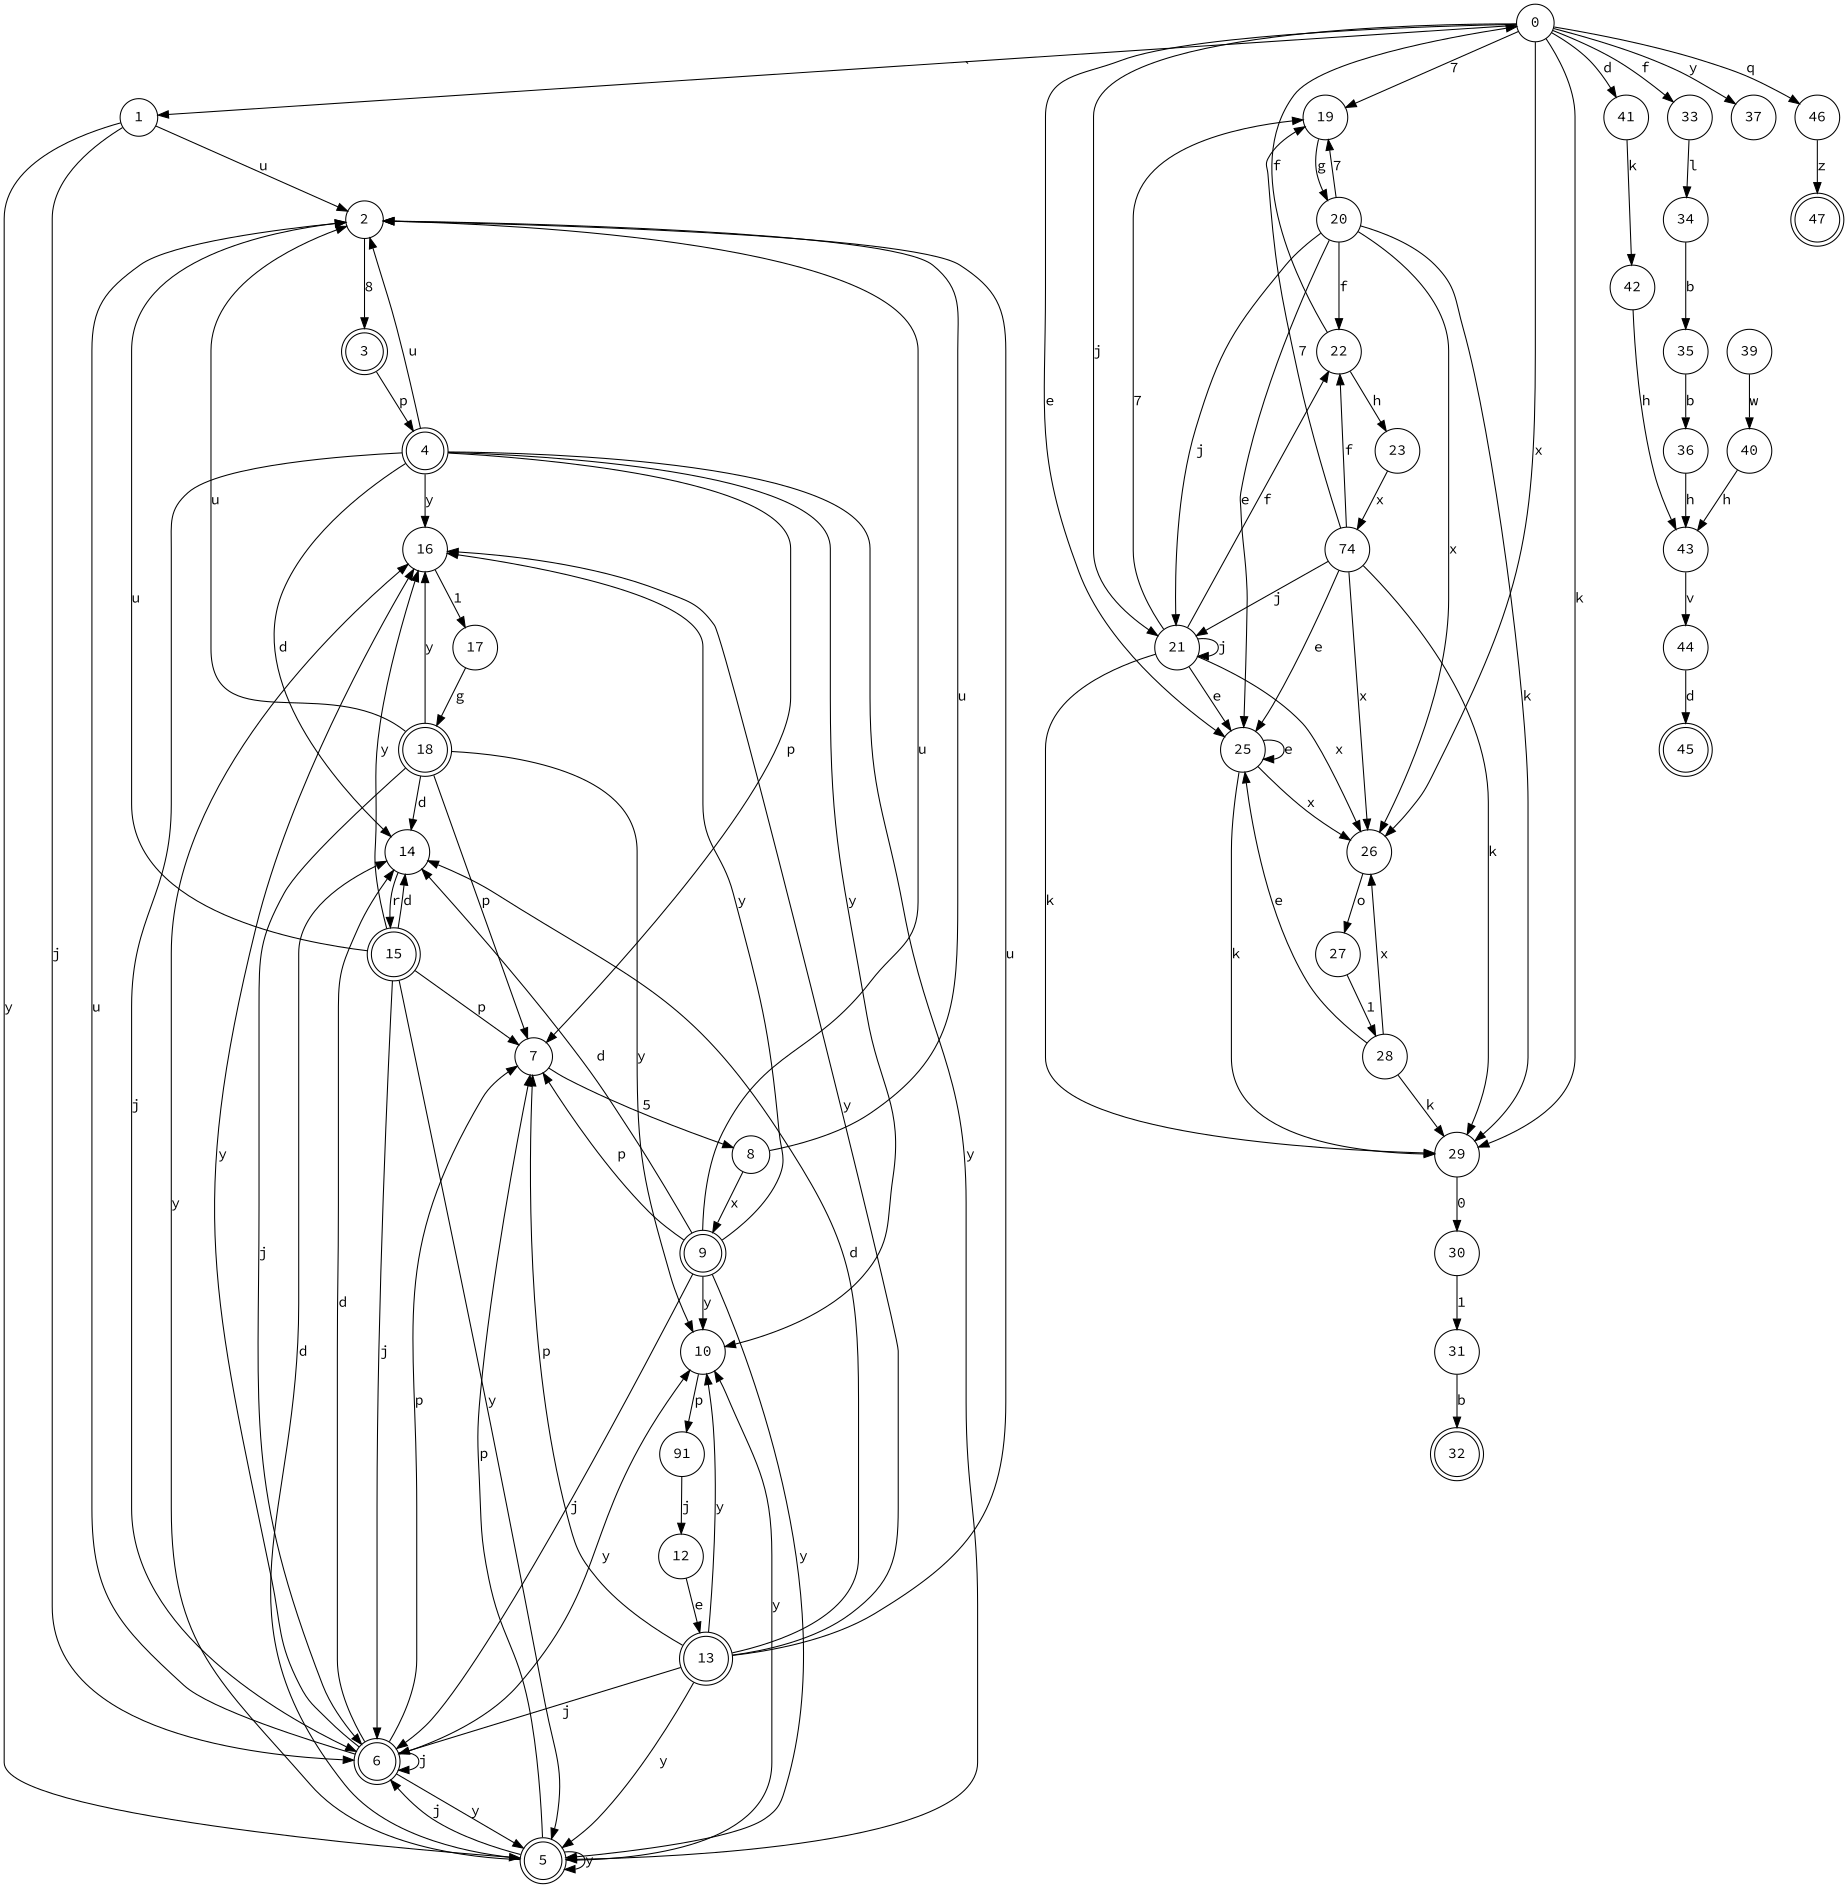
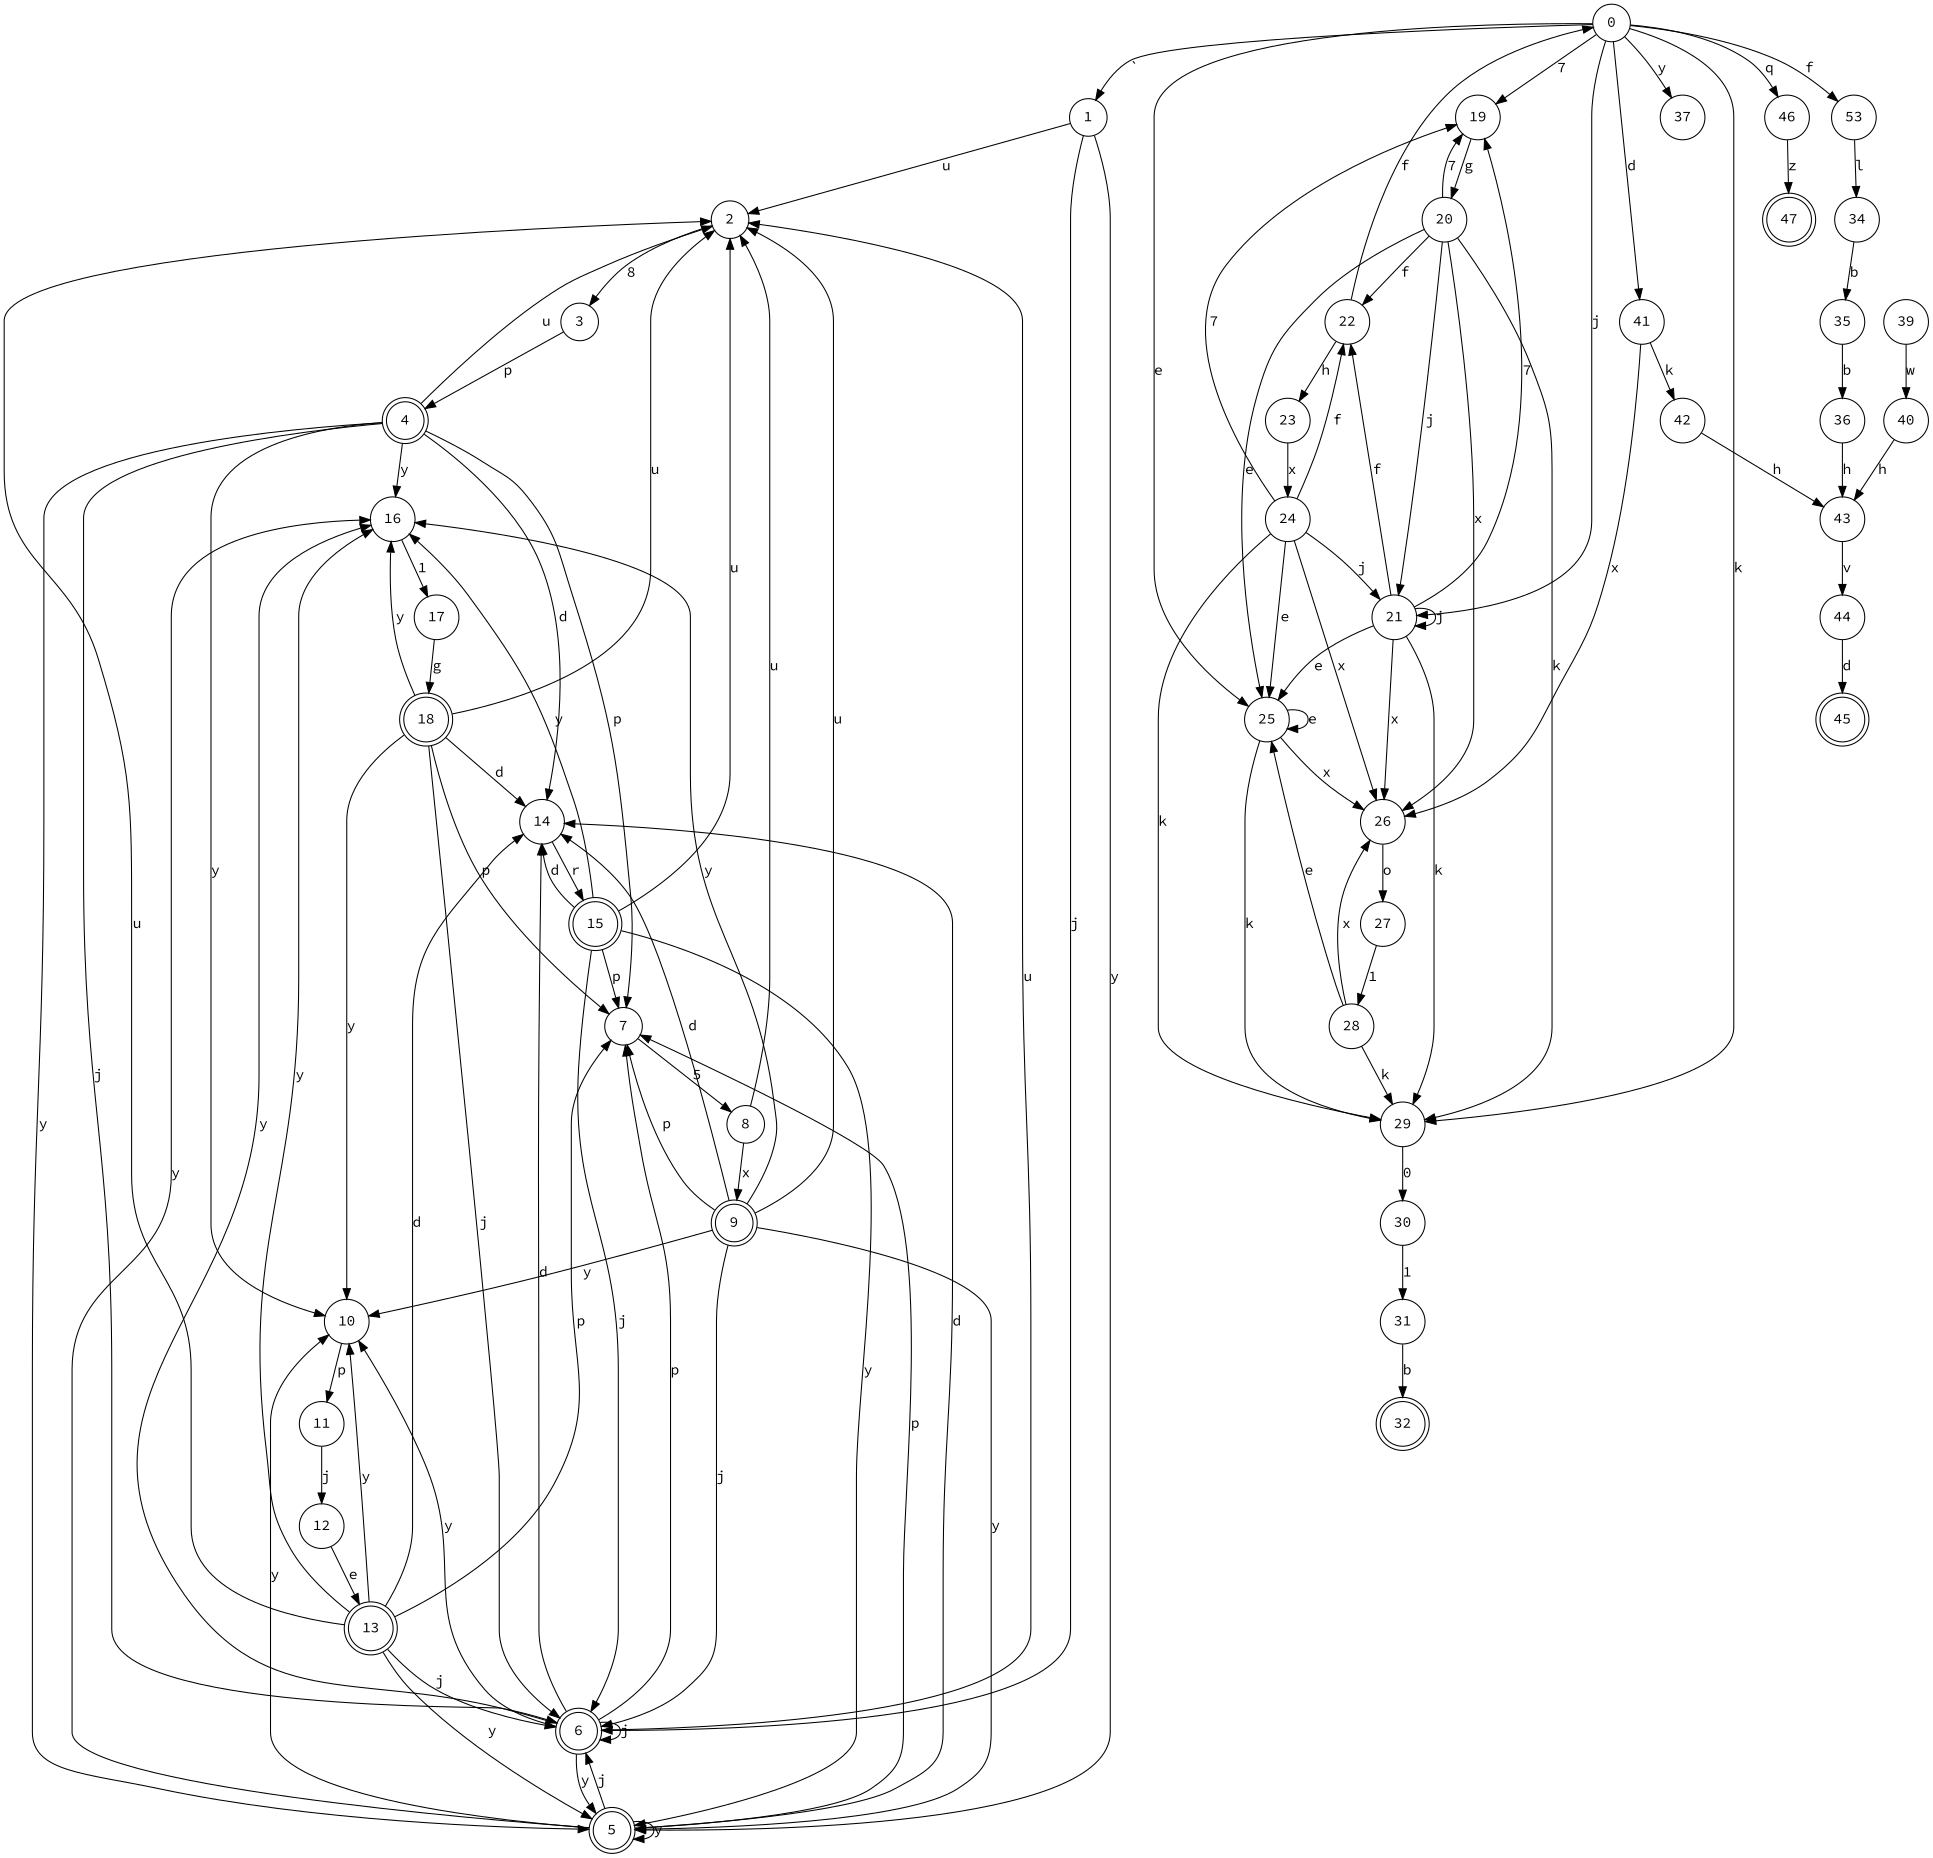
(1690, 117) -> (1854, 117)
(365, 352) -> (580, 322)
(1533, 451) -> (1594, 617)
(1347, 549) -> (1288, 519)
(682, 1454) -> (322, 1424)
